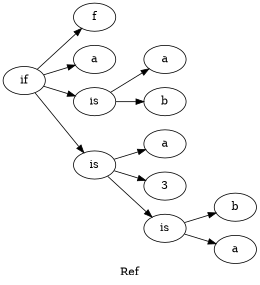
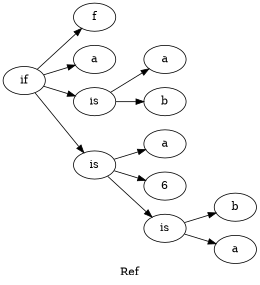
(165, 186) -> (165, 186)
